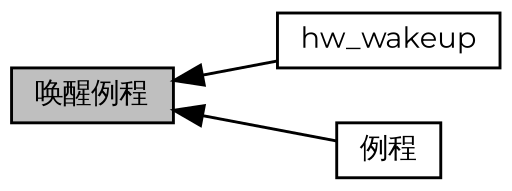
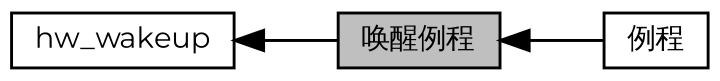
(240, 68) -> (301, 40)
